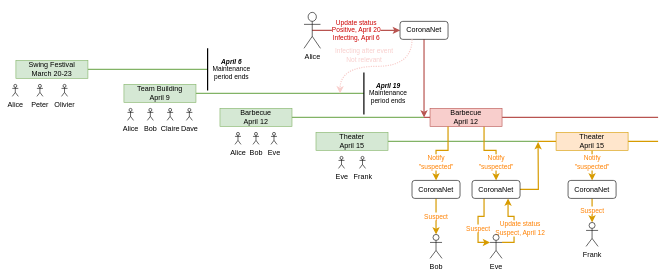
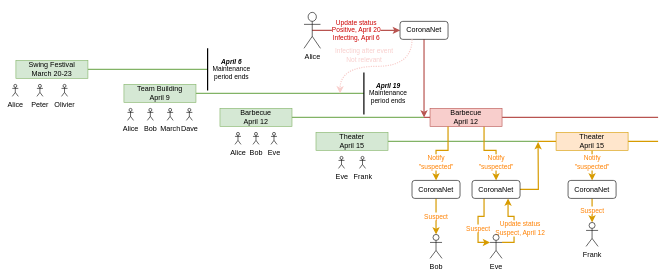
(170, 129) -> (170, 129)
